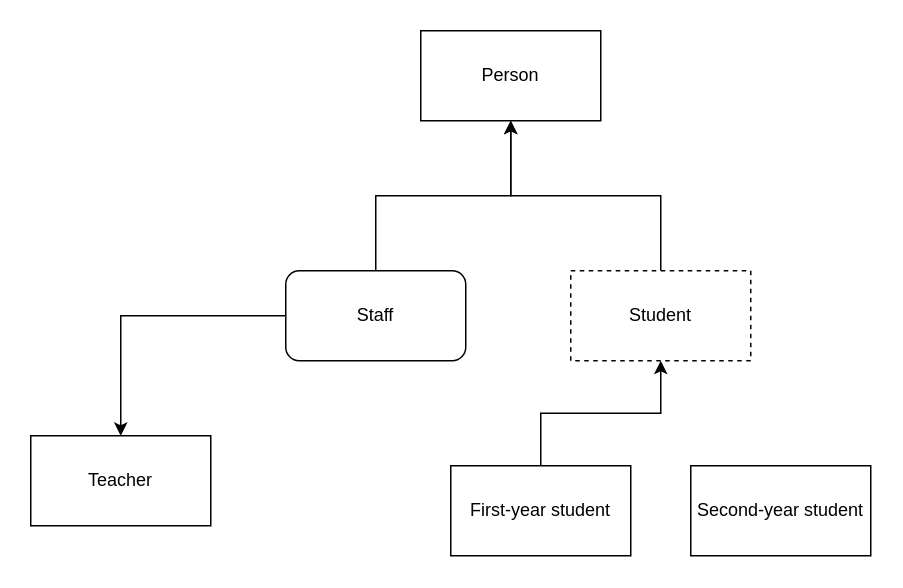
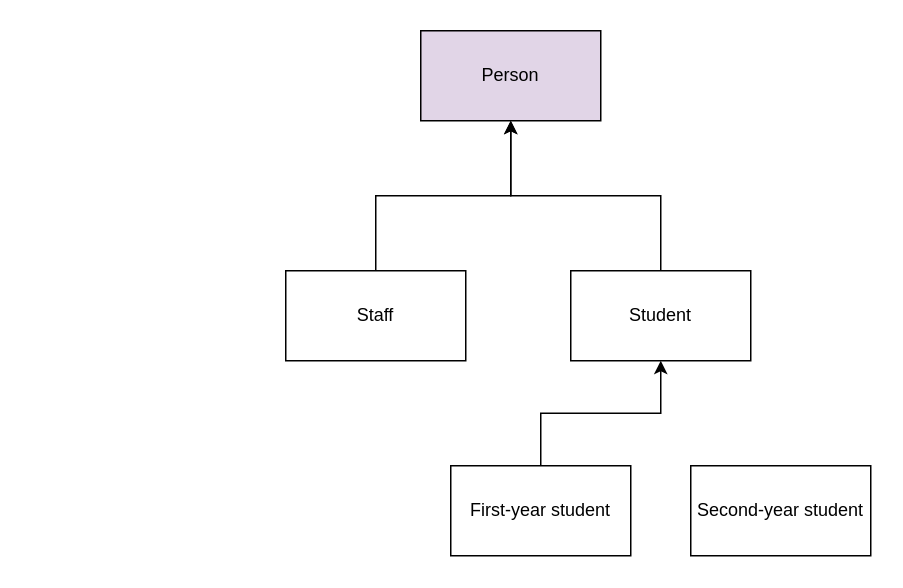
(511, 76) -> (511, 76)
(149, 316) -> none
(376, 316) -> (376, 316)
(661, 316) -> (661, 316)
(121, 481) -> none
